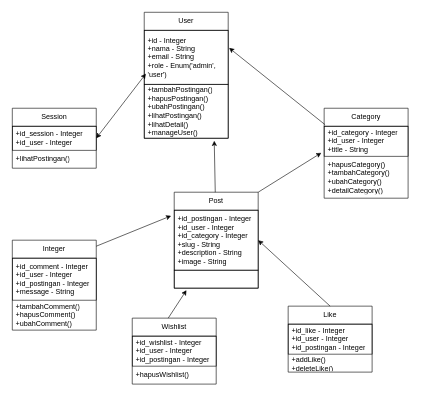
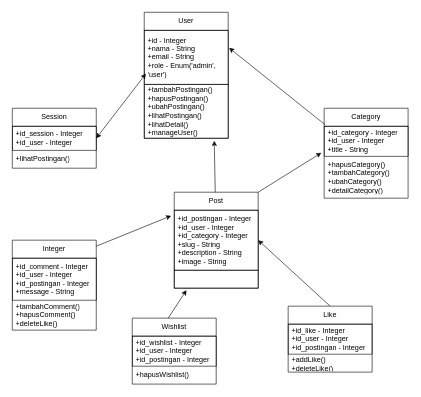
(48, 315) -> (48, 315)
